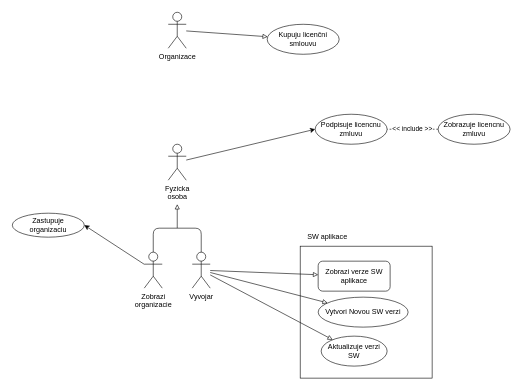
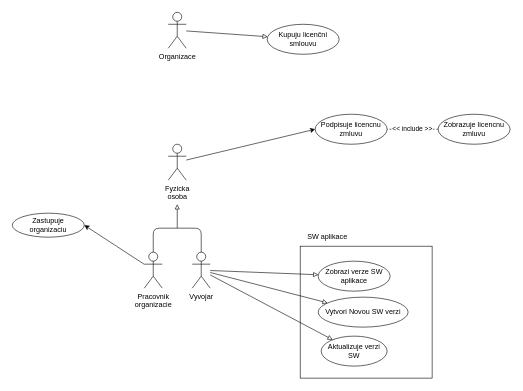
(354, 276) -> (354, 276)
(154, 301) -> (154, 301)
